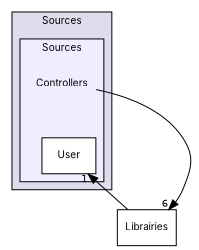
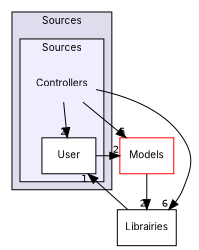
none -> (65, 115)
none -> (147, 156)
